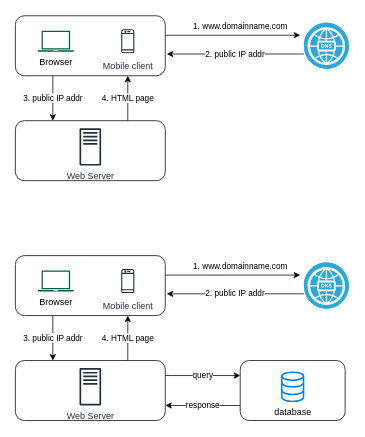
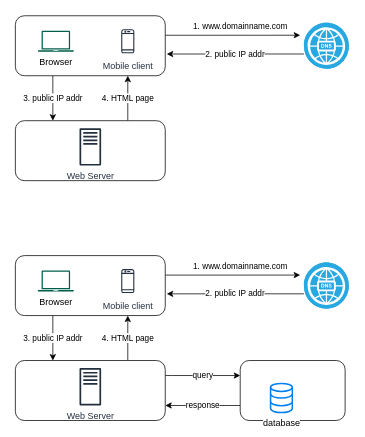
(293, 387) -> (282, 398)
